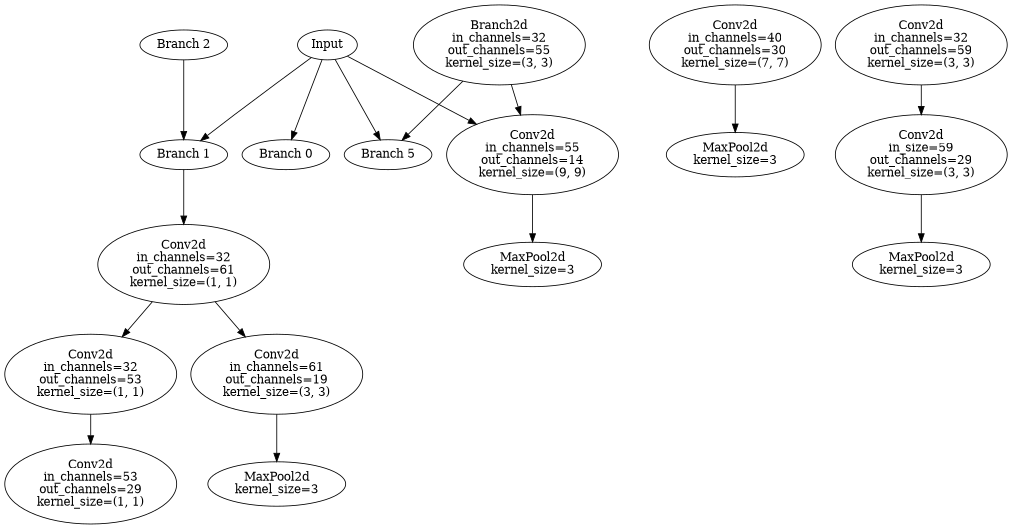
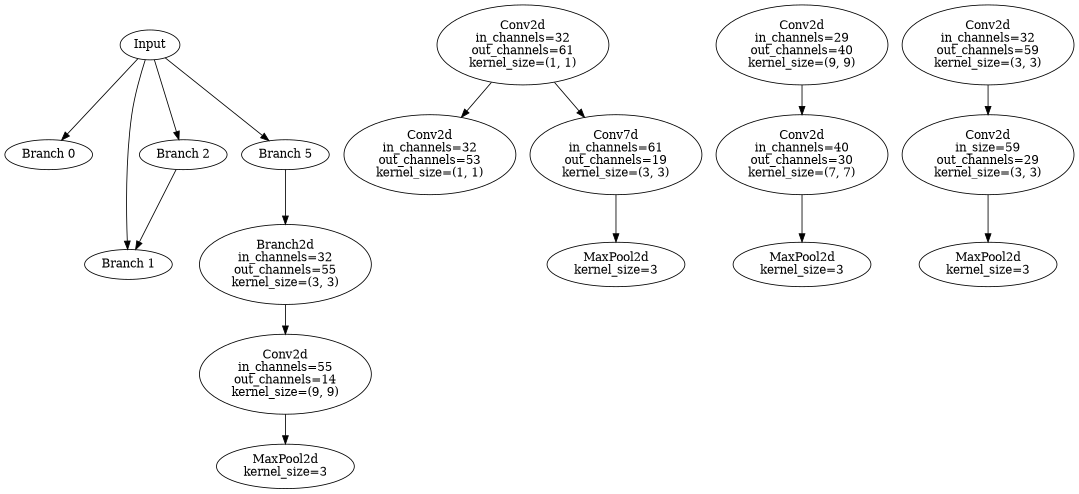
none -> (802, 45)
(408, 88) -> (165, 96)
(434, 109) -> (285, 193)
(184, 193) -> none
(277, 374) -> (616, 155)
(91, 484) -> none
